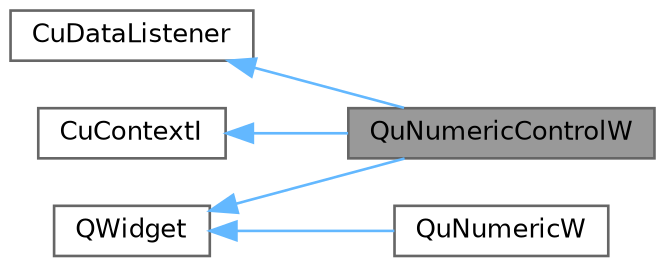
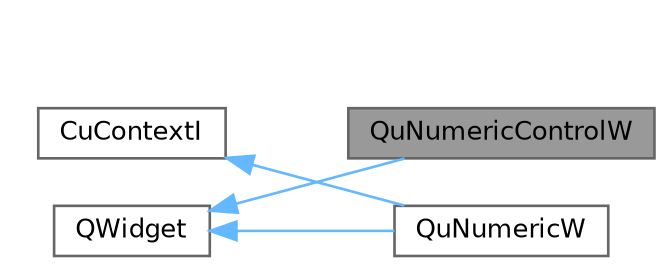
(132, 36) -> none
(301, 133) -> (347, 190)
